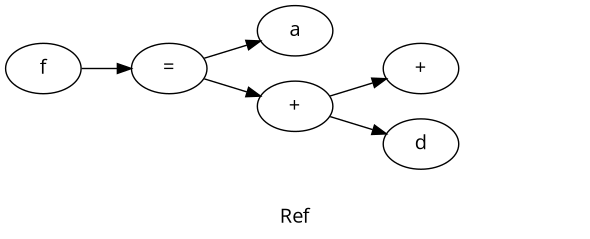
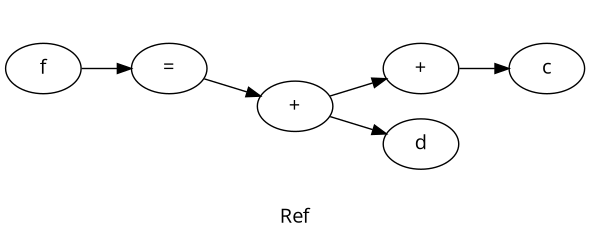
(295, 31) -> none
none -> (547, 69)
